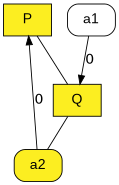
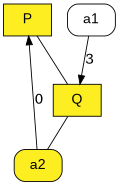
(90, 60) -> (90, 60)
